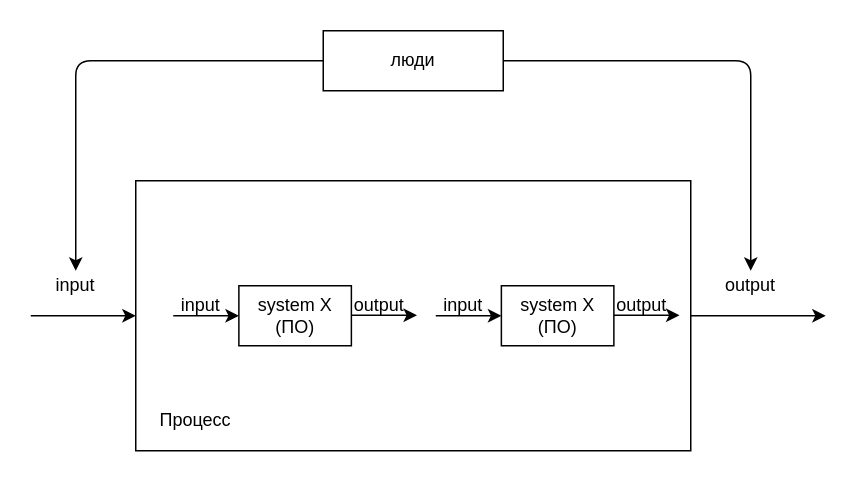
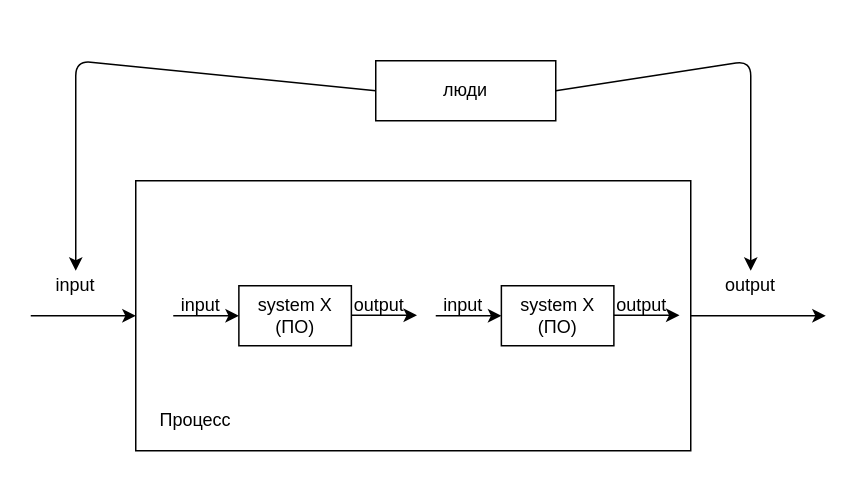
(413, 61) -> (466, 91)
